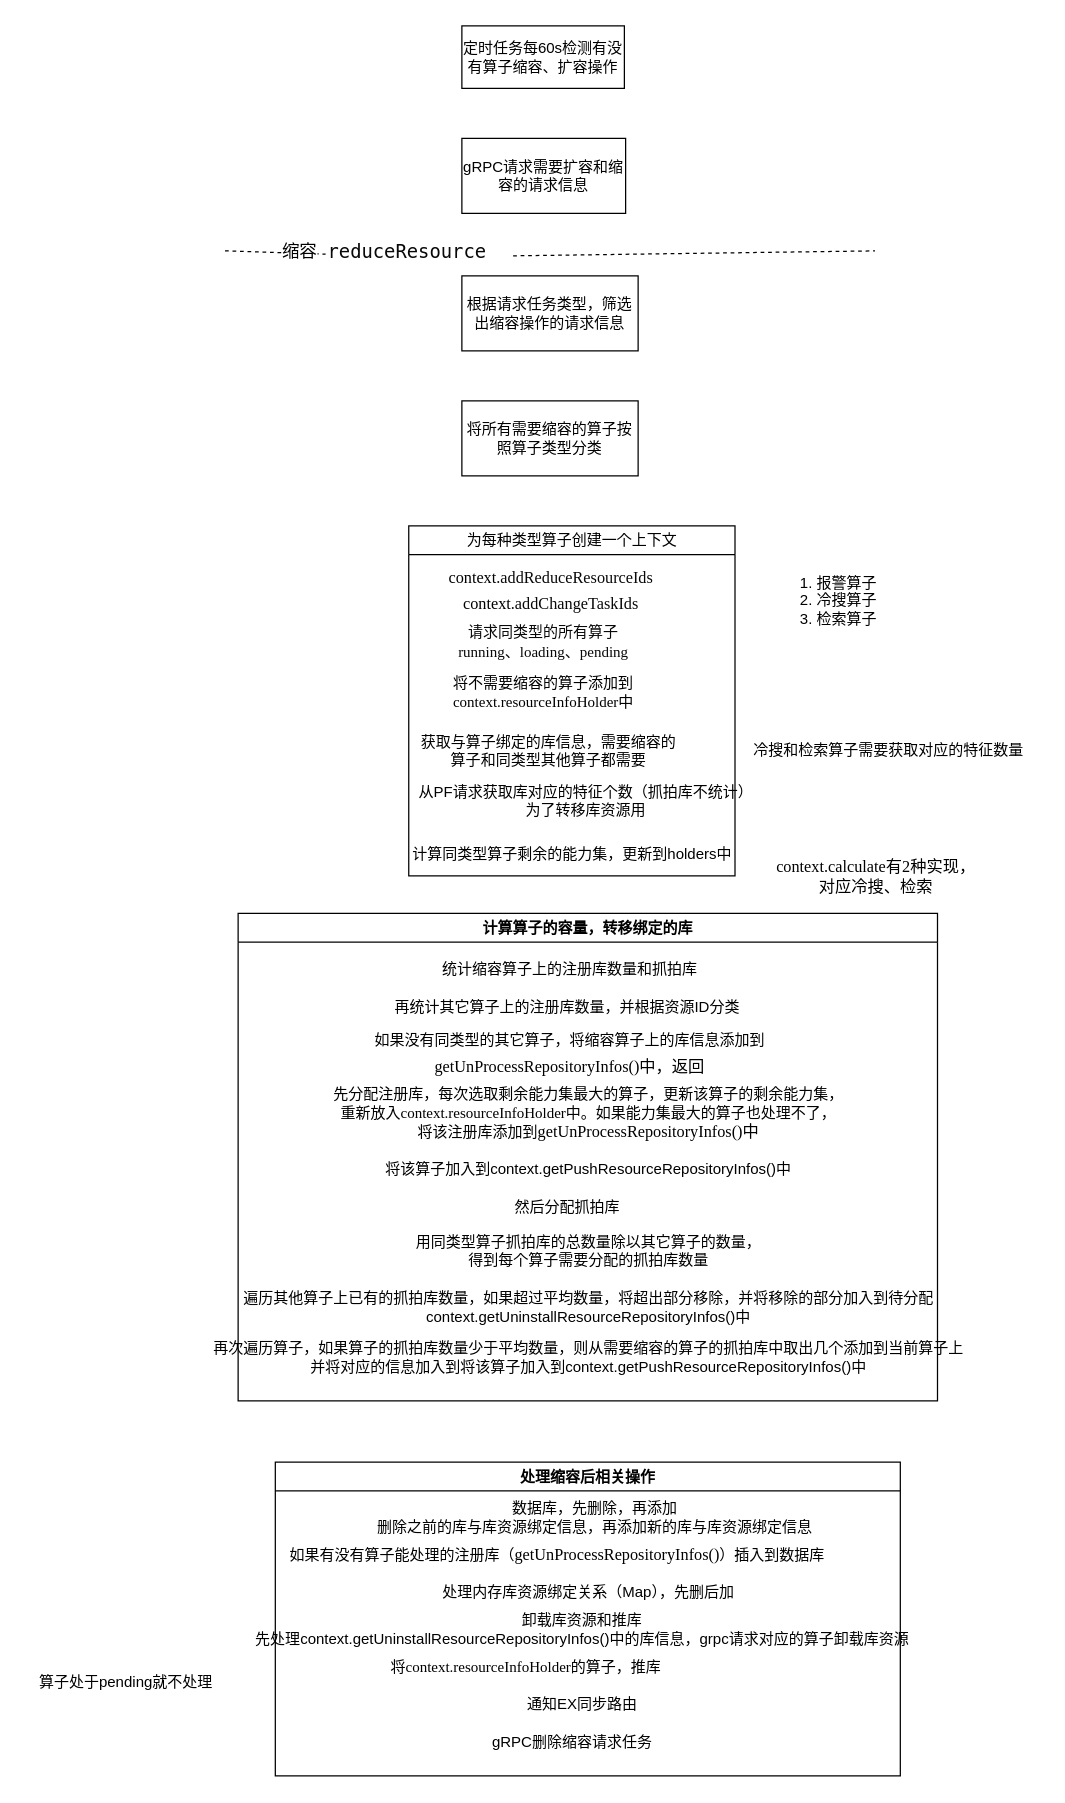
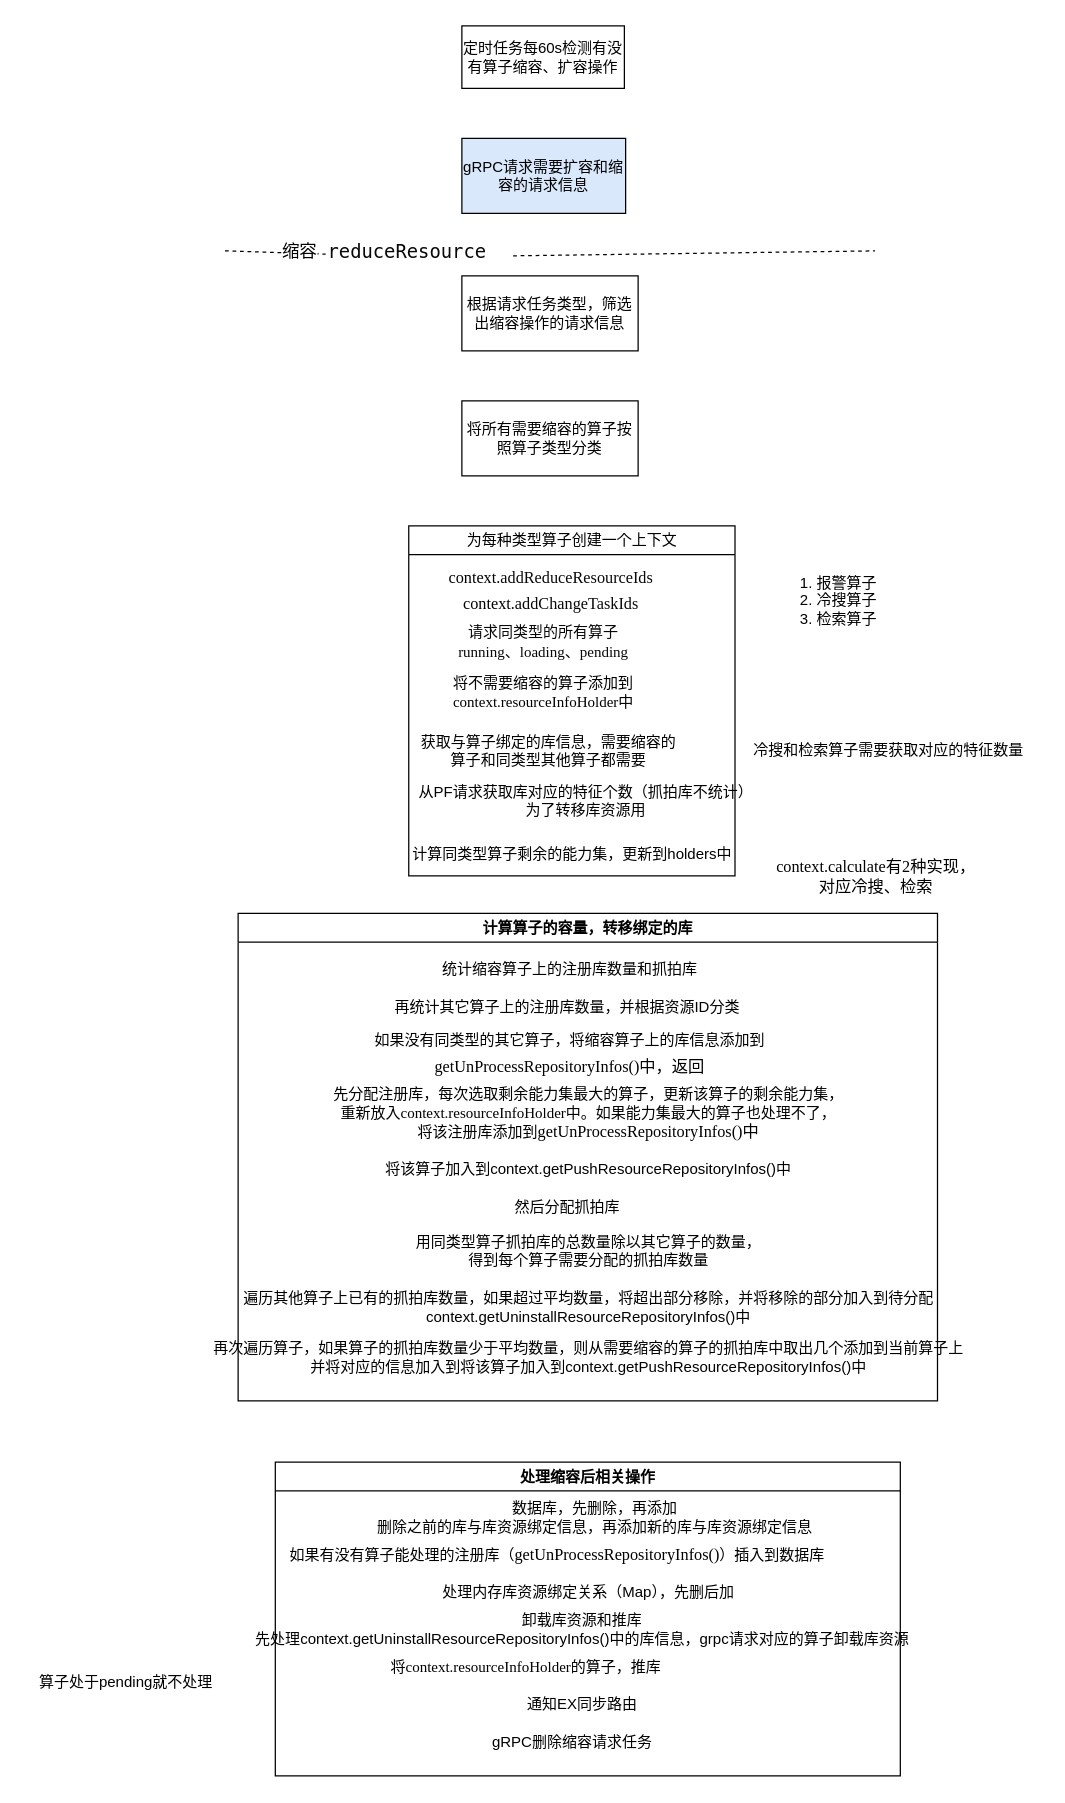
(544, 176) -> (544, 176)
